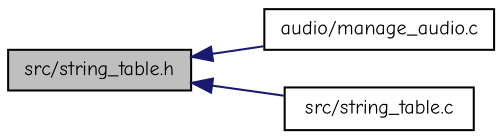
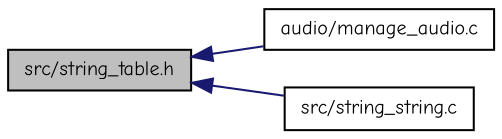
(379, 109) -> (379, 109)
